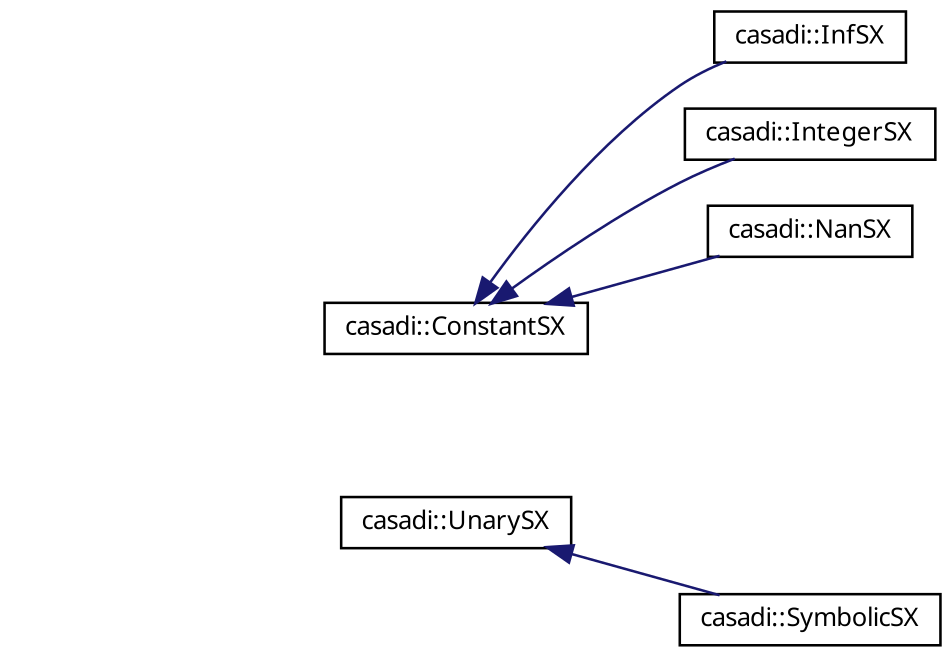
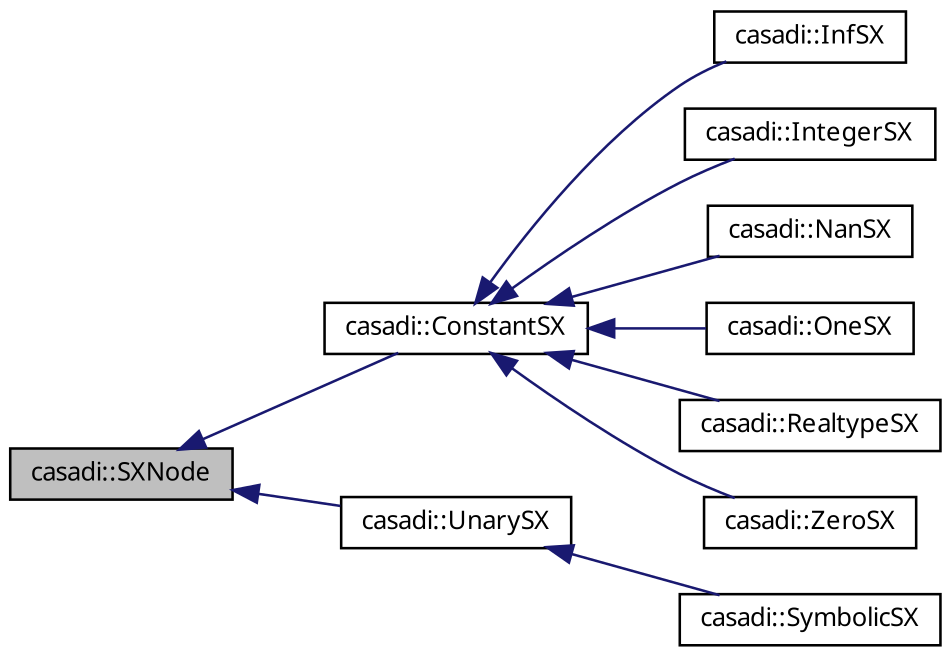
none -> (810, 328)
none -> (810, 425)
none -> (121, 474)
none -> (810, 523)
